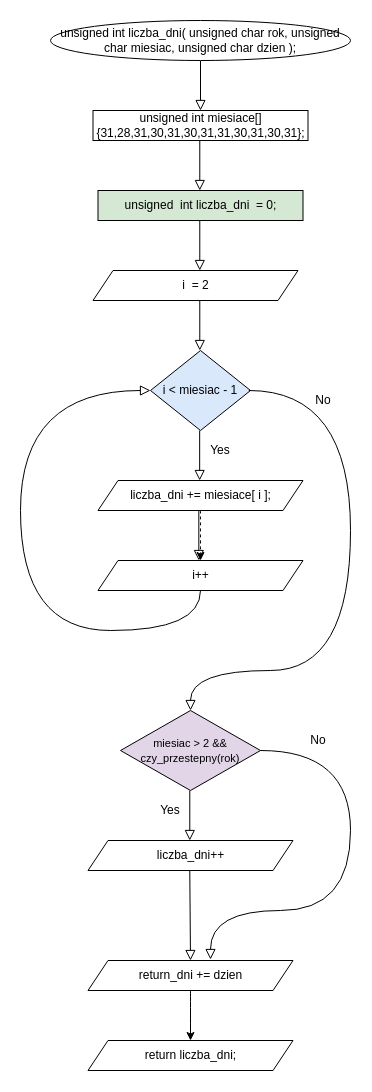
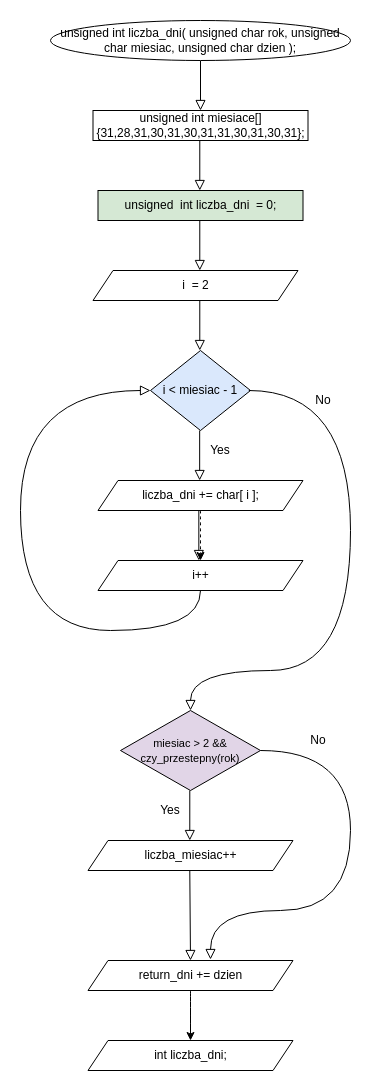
(201, 496) -> (201, 496)
(191, 856) -> (191, 856)
(191, 1056) -> (191, 1056)
